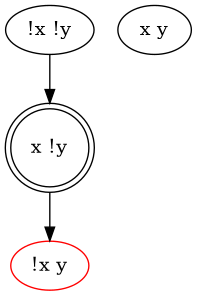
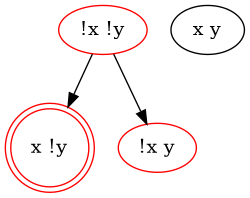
(50, 30) -> (103, 30)
(50, 148) -> (50, 148)
(50, 210) -> (127, 83)
